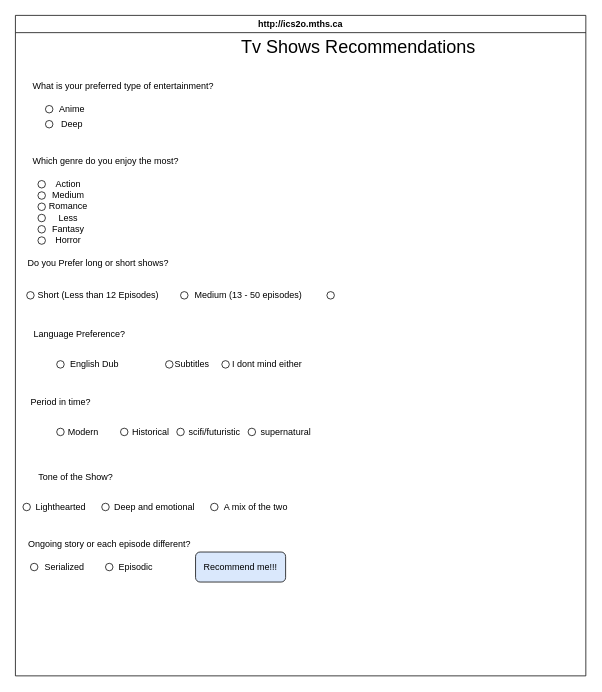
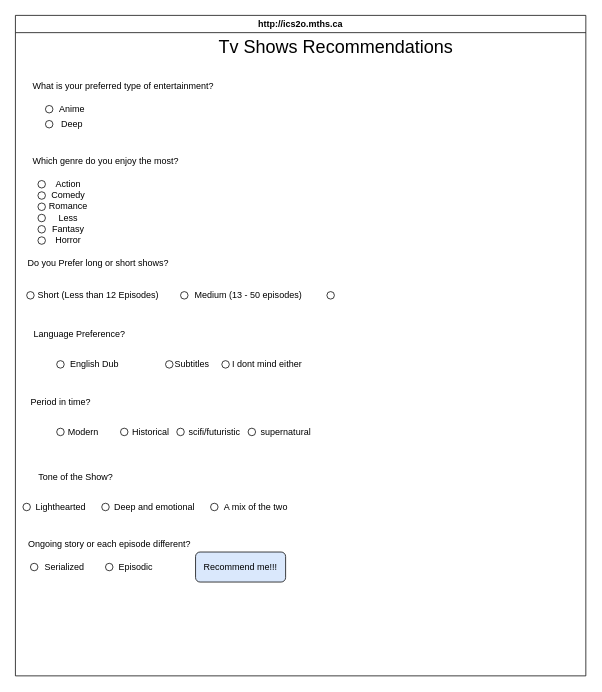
(360, 48) -> (338, 48)
(68, 195) -> (68, 195)
